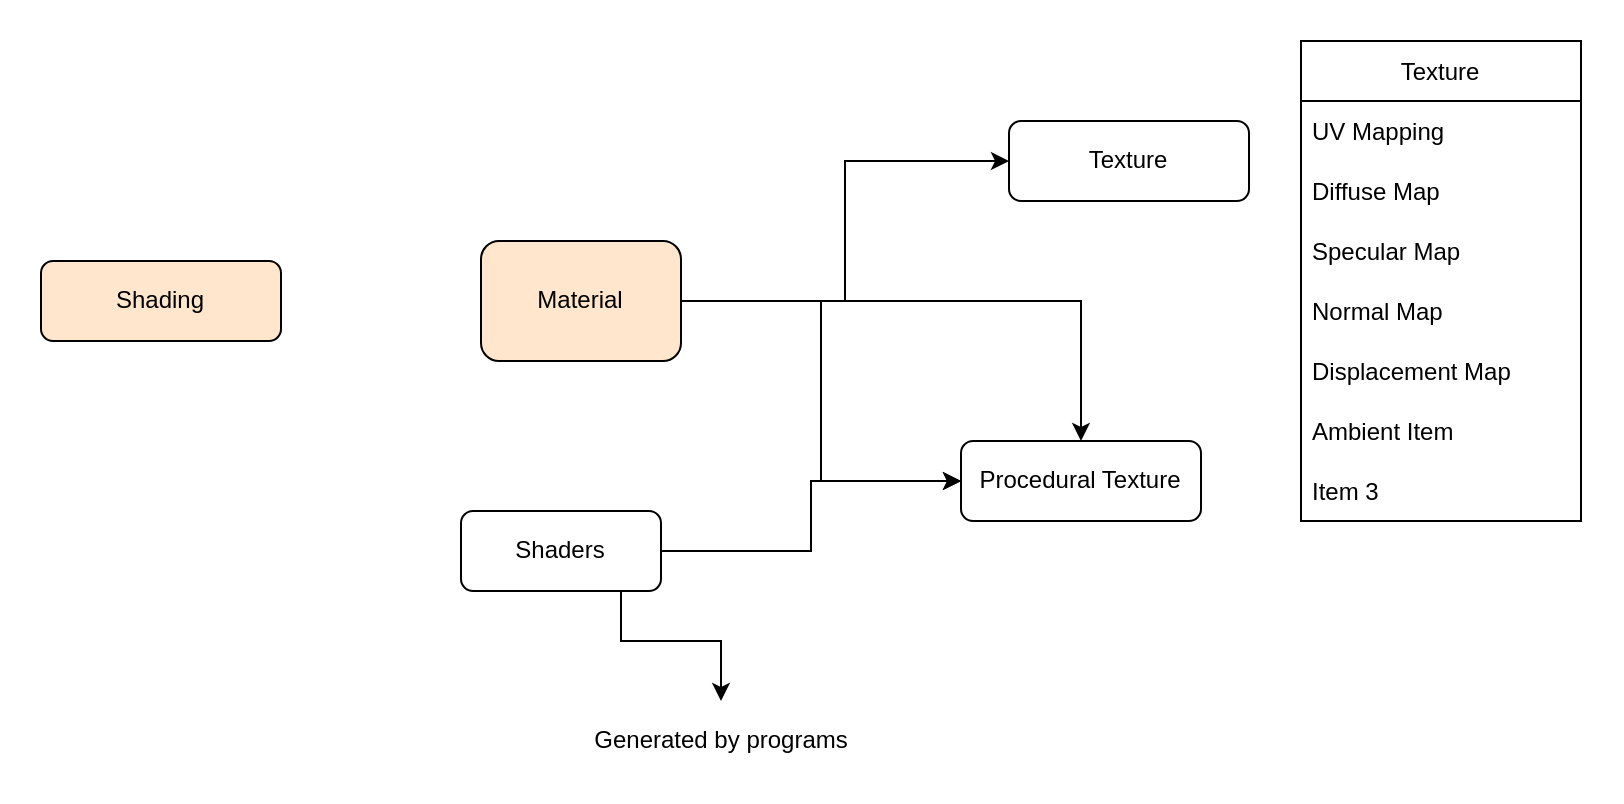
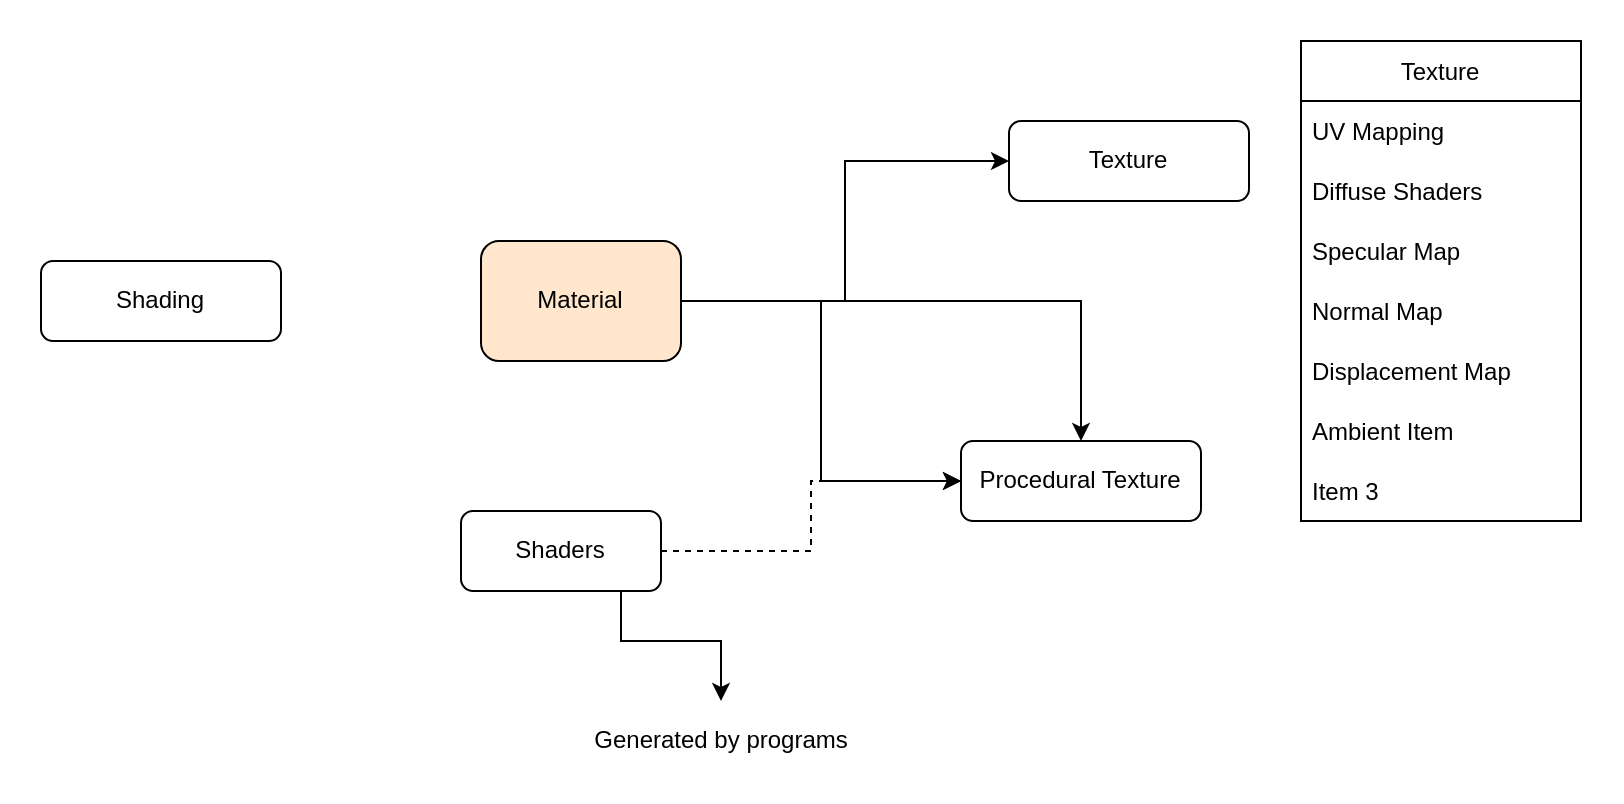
(1380, 192) -> (1407, 192)
(161, 301) -> (161, 301)
(776, 551) -> (776, 551)
